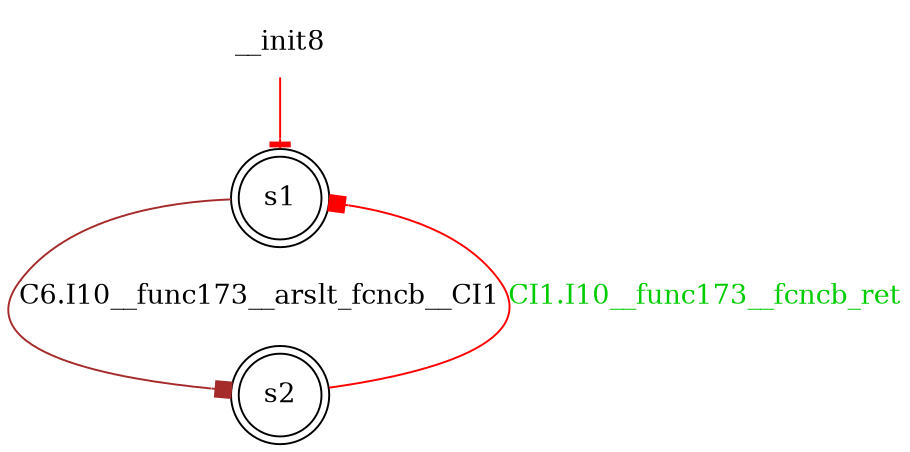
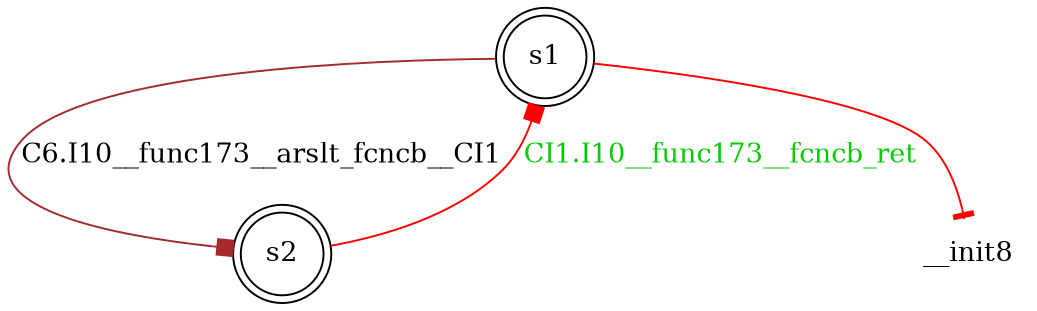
(280, 108) -> (802, 96)
